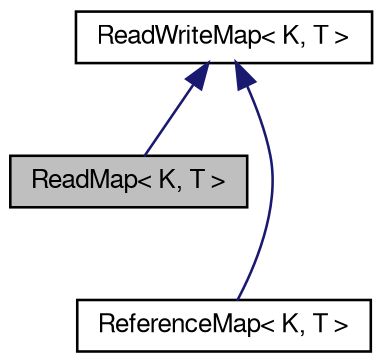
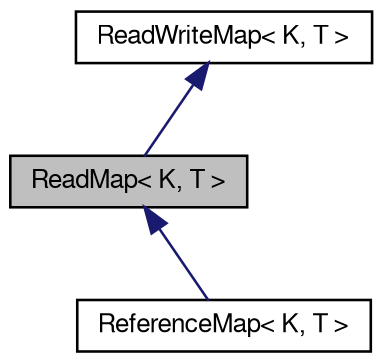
(272, 194) -> (184, 265)
